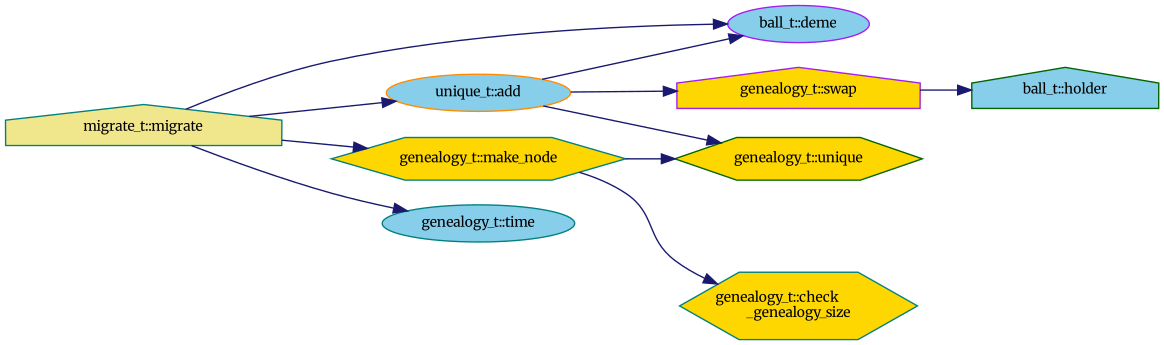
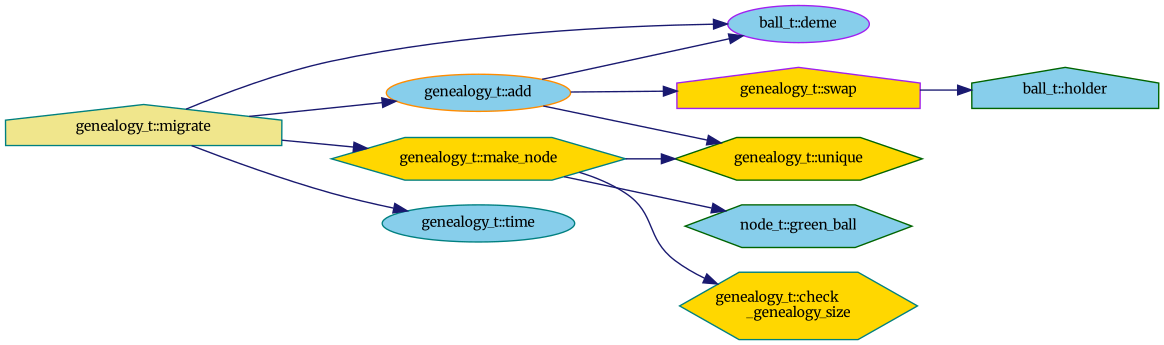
(478, 93) -> (478, 93)
(144, 127) -> (144, 127)
none -> (799, 226)
